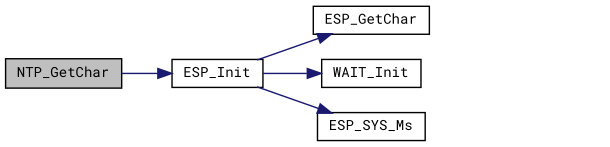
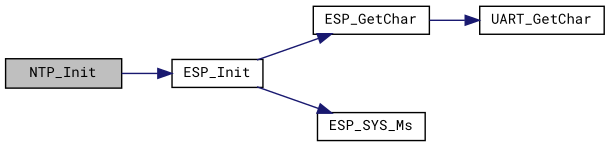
none -> (542, 20)
(64, 73) -> (64, 73)
(371, 73) -> none
